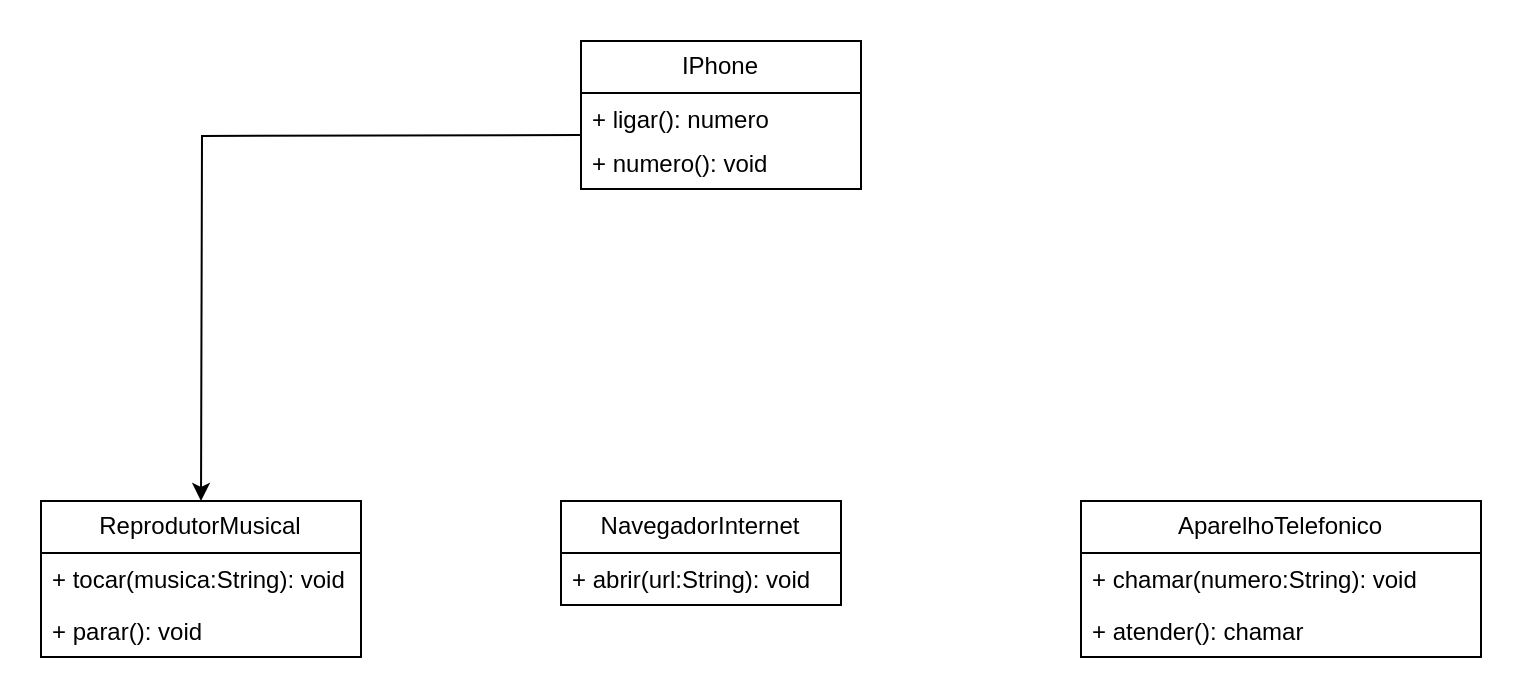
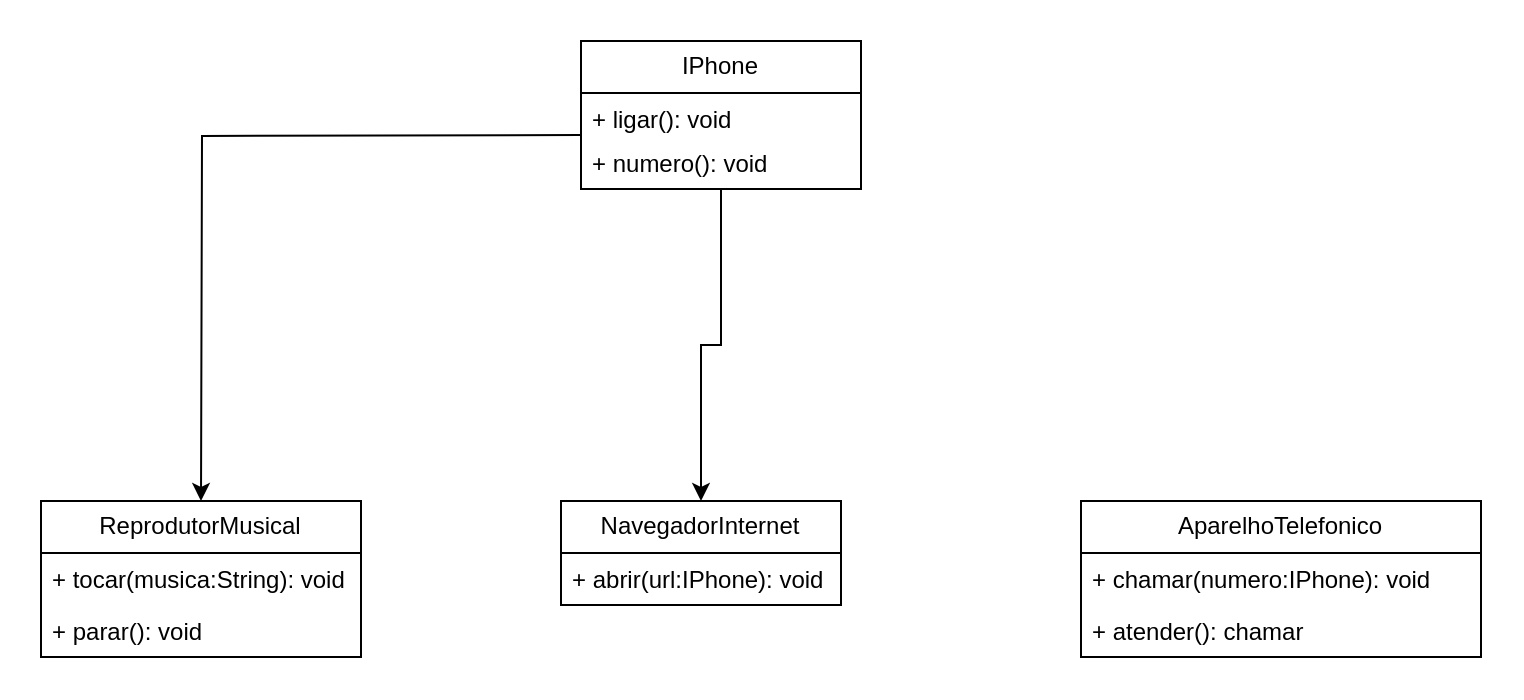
(692, 121) -> (675, 121)
none -> (718, 345)
(1269, 581) -> (1272, 581)
(703, 596) -> (703, 596)
